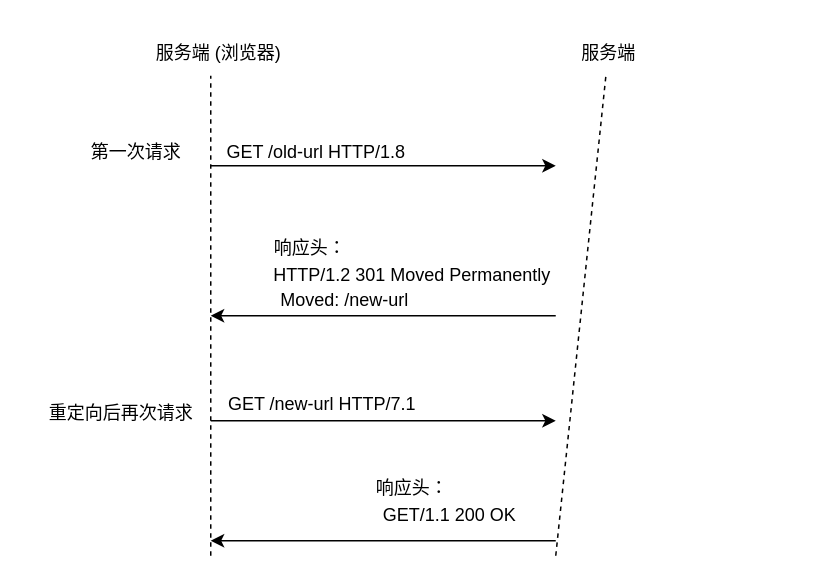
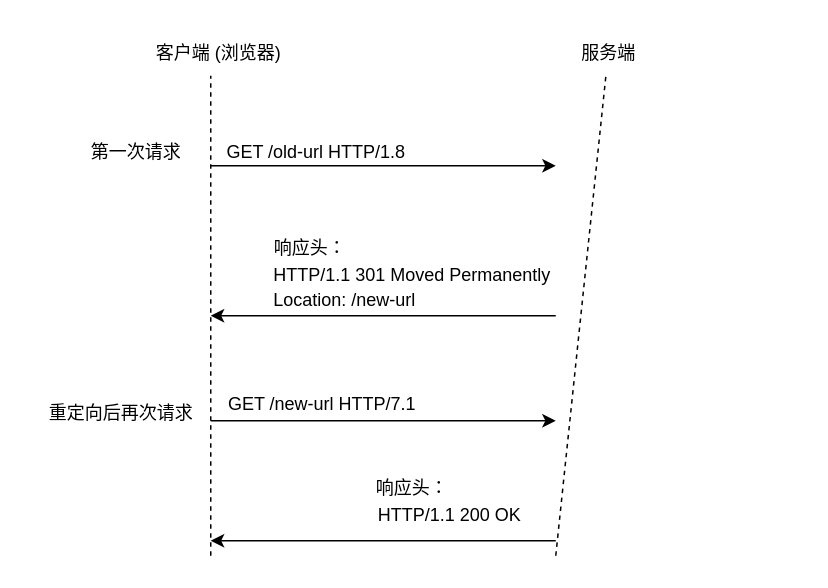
(219, 53) -> (219, 53)
(413, 275) -> (413, 275)
(345, 301) -> (345, 301)
(450, 515) -> (450, 515)
